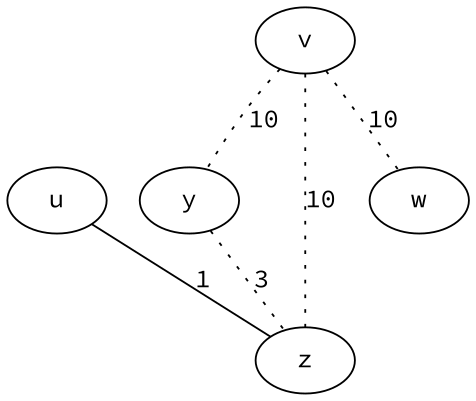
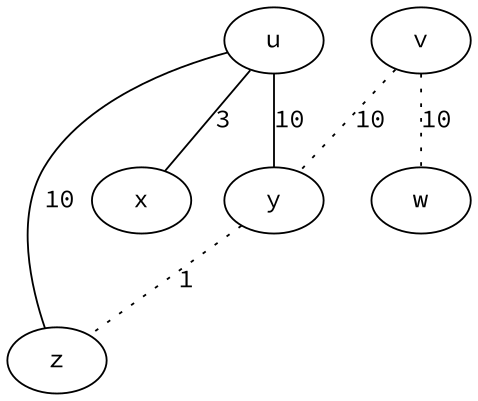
none -> (274, 120)
none -> (142, 200)
(305, 201) -> none
(203, 280) -> (60, 200)
(262, 280) -> (187, 280)
